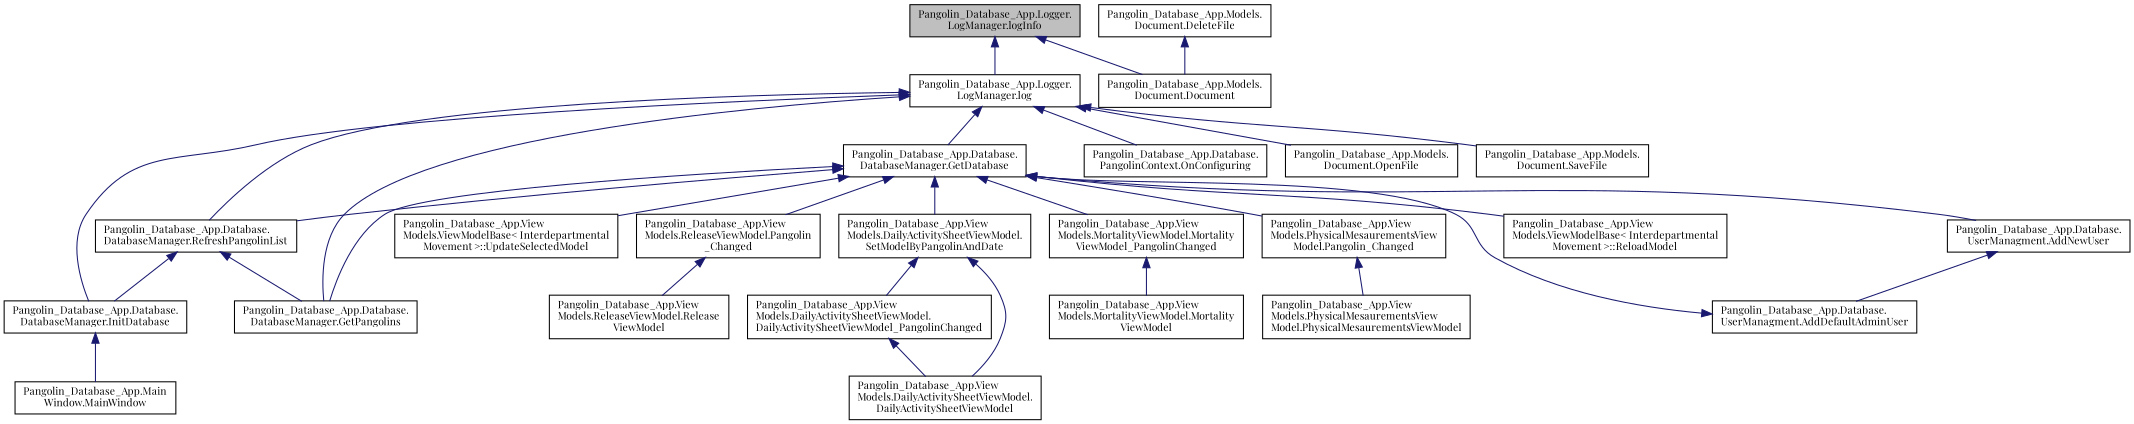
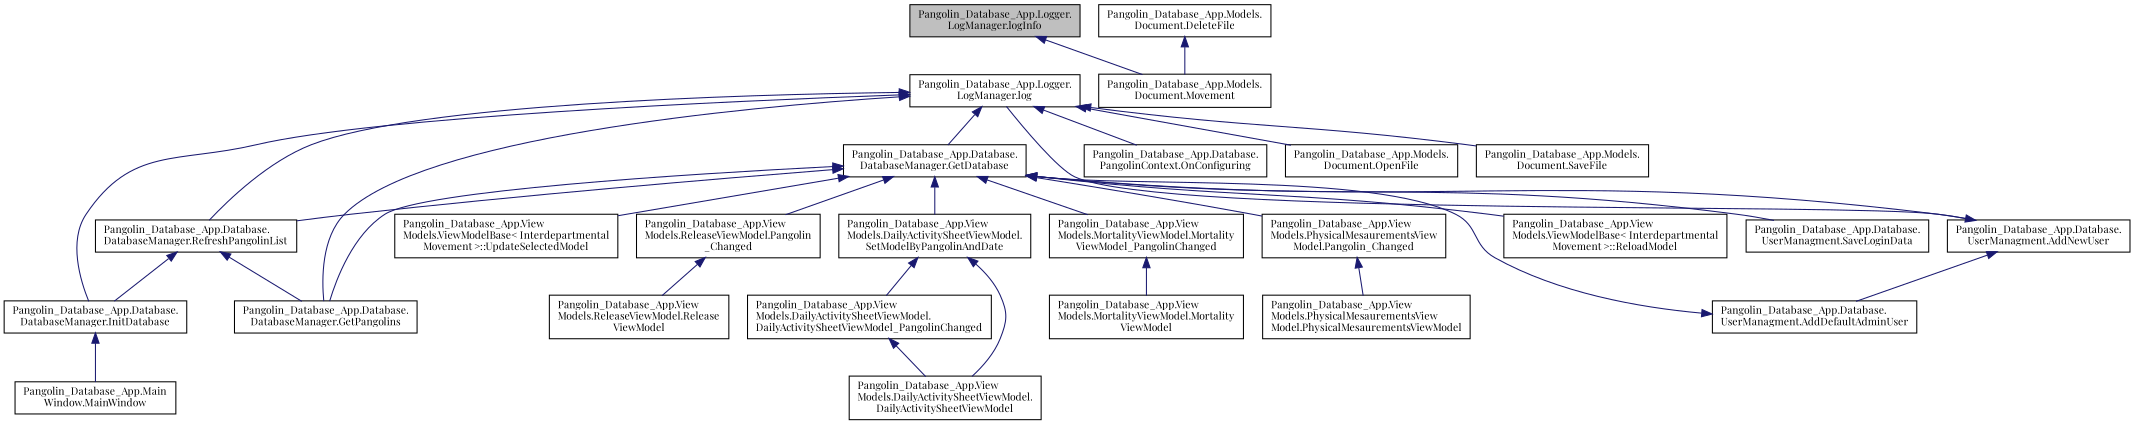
(995, 61) -> (1470, 205)
(1185, 91) -> (1185, 91)
none -> (1837, 236)
